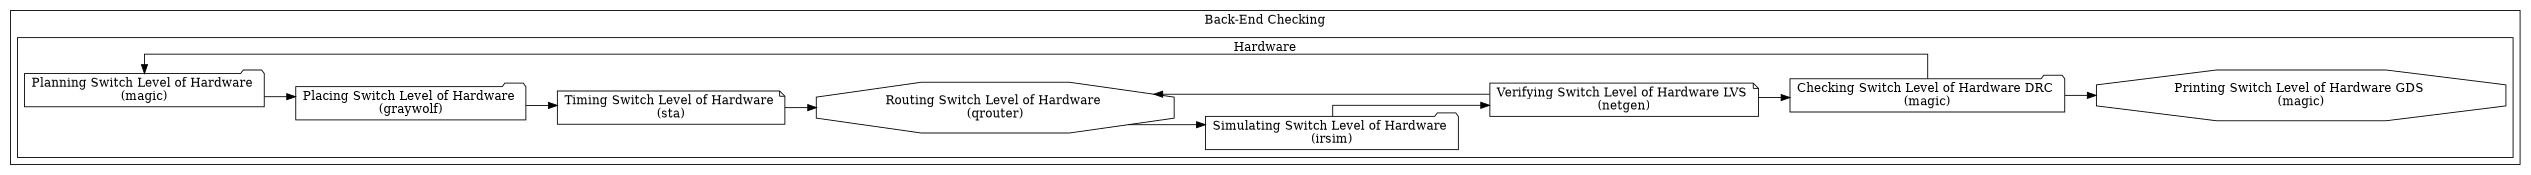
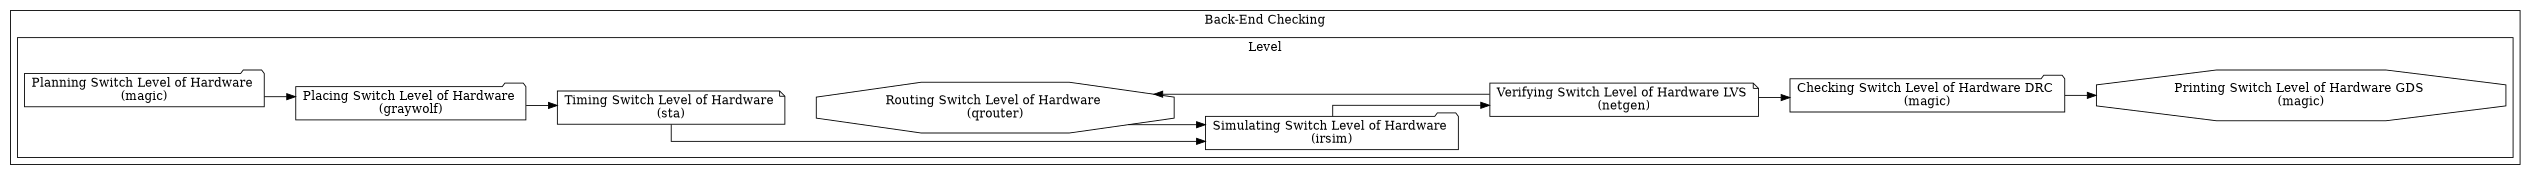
(1265, 48) -> (1265, 48)
(1043, 54) -> none
(796, 108) -> (925, 141)
